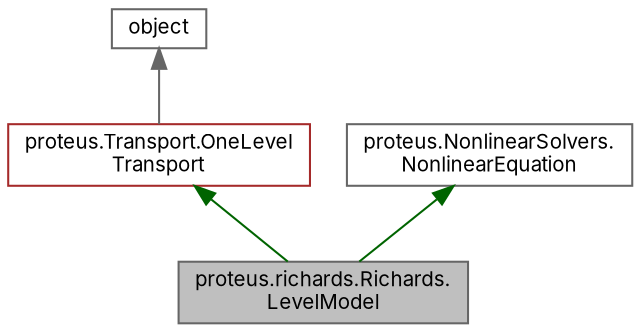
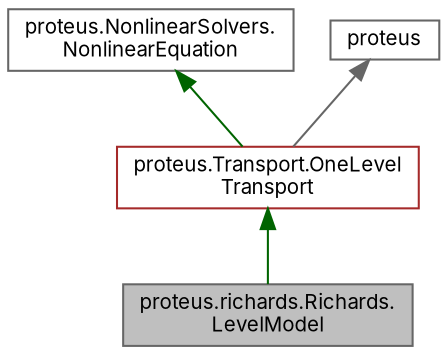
(159, 29) -> (385, 40)
(398, 230) -> (216, 117)
